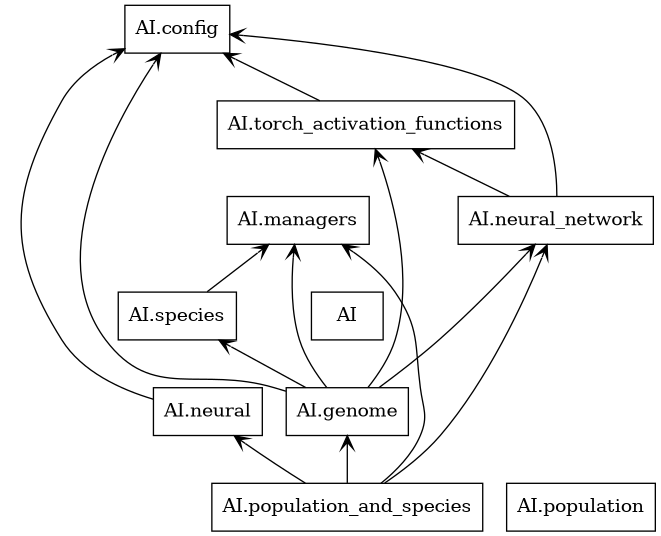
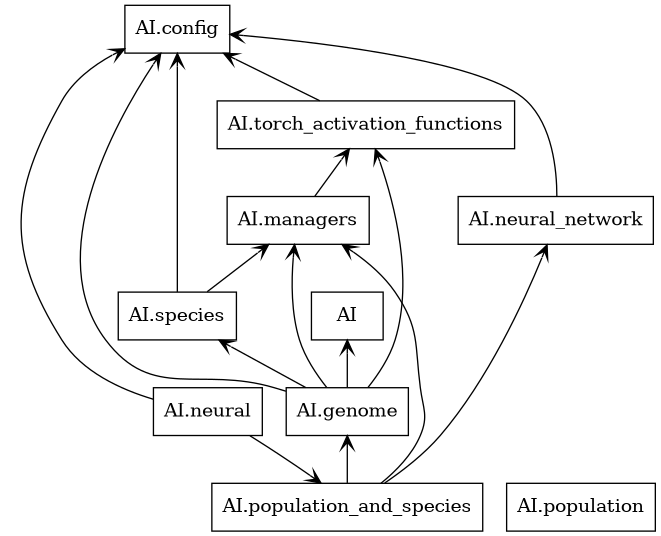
(467, 176) -> (328, 178)
none -> (177, 179)
(456, 325) -> (347, 370)
(275, 464) -> (280, 455)
